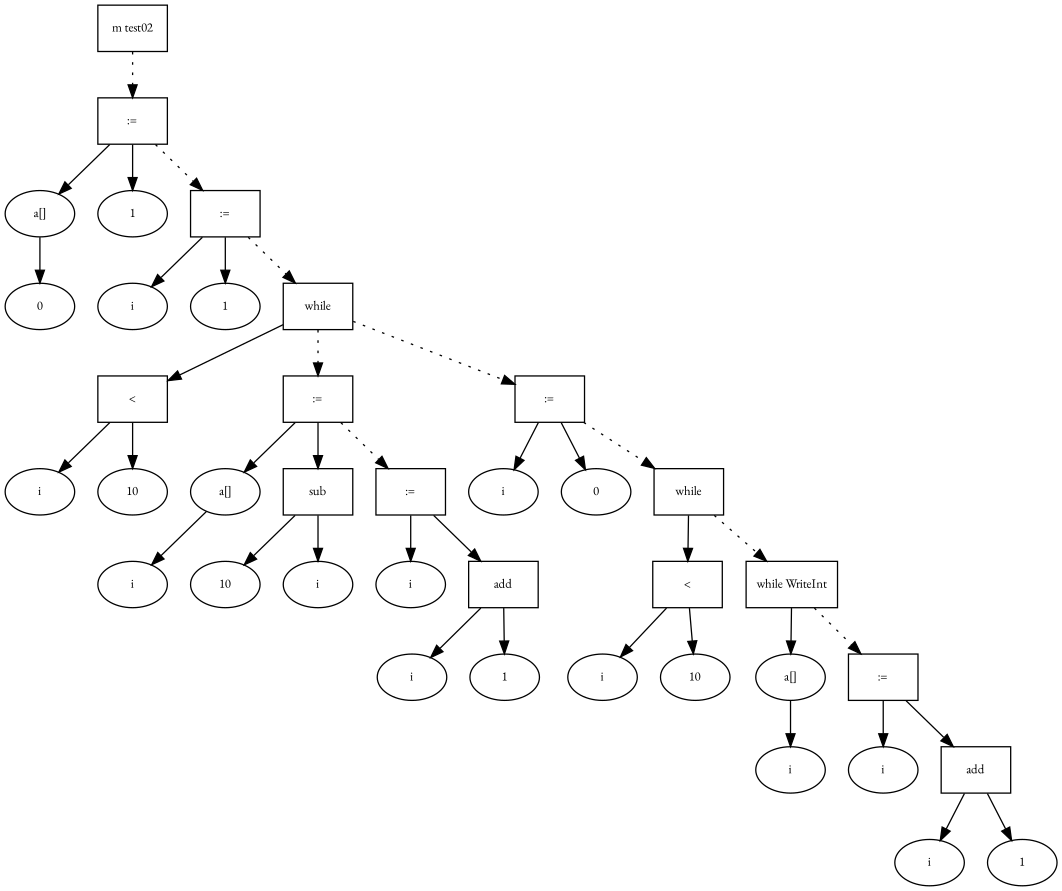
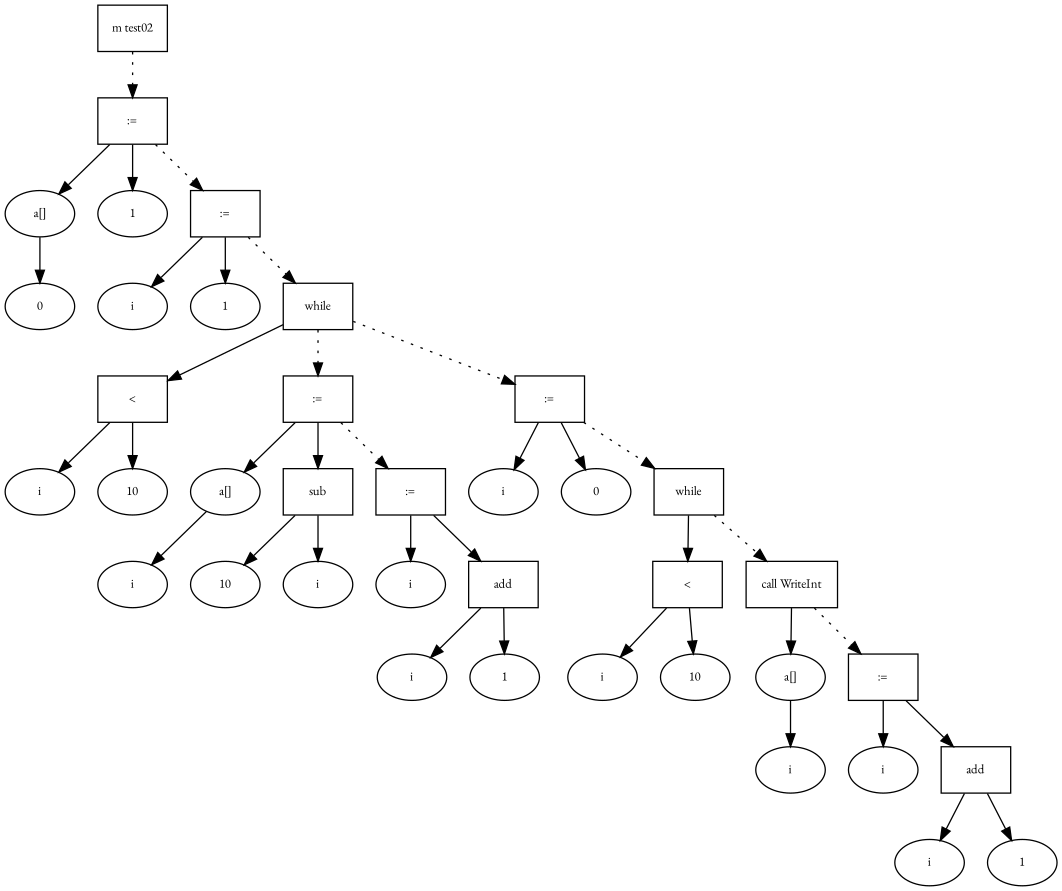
(792, 585) -> (792, 585)
